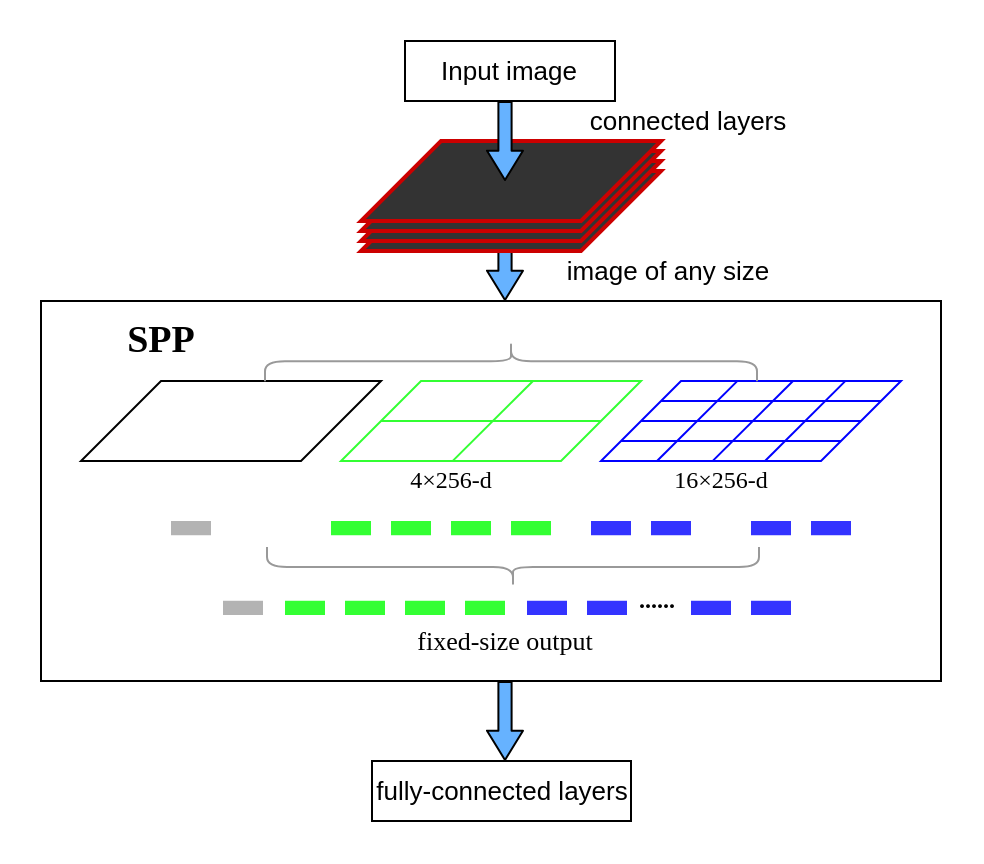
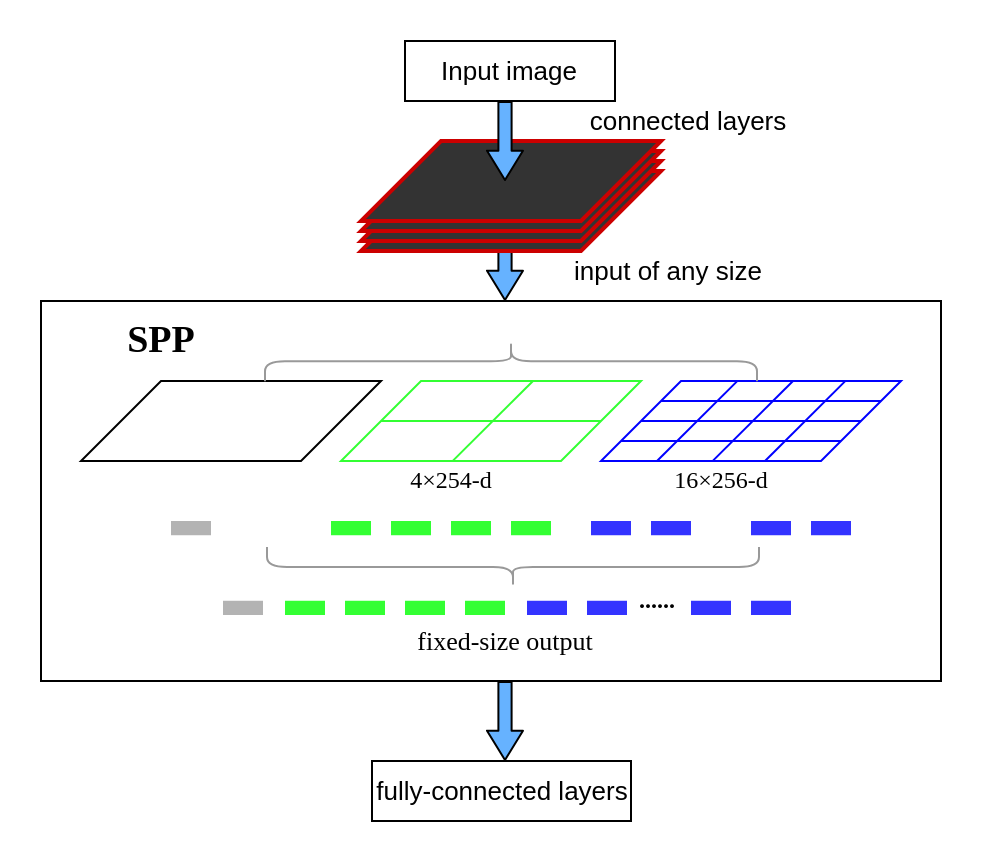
(669, 271) -> (669, 271)
(452, 481) -> (452, 481)
